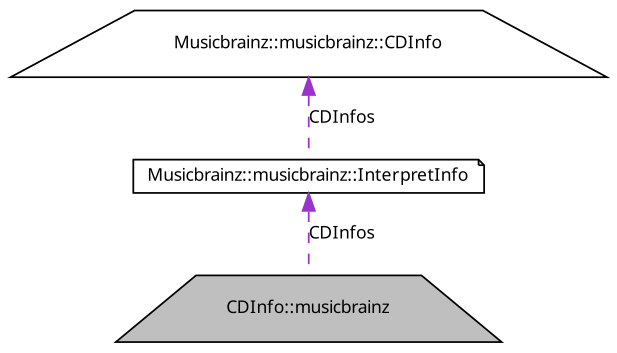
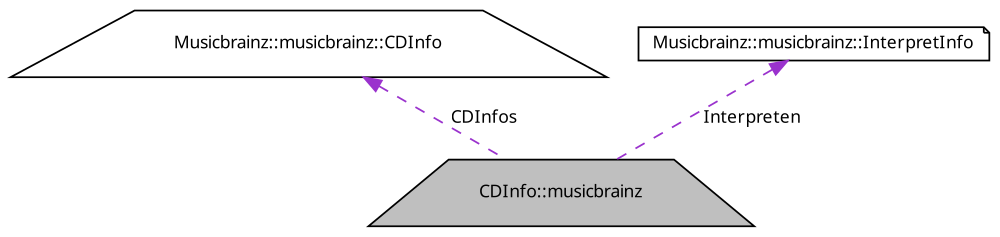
(309, 127) -> (442, 123)
(342, 234) -> (753, 118)
